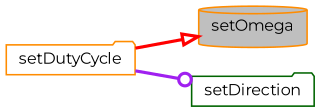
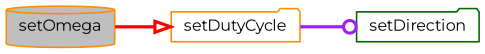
(159, 44) -> (135, 27)
